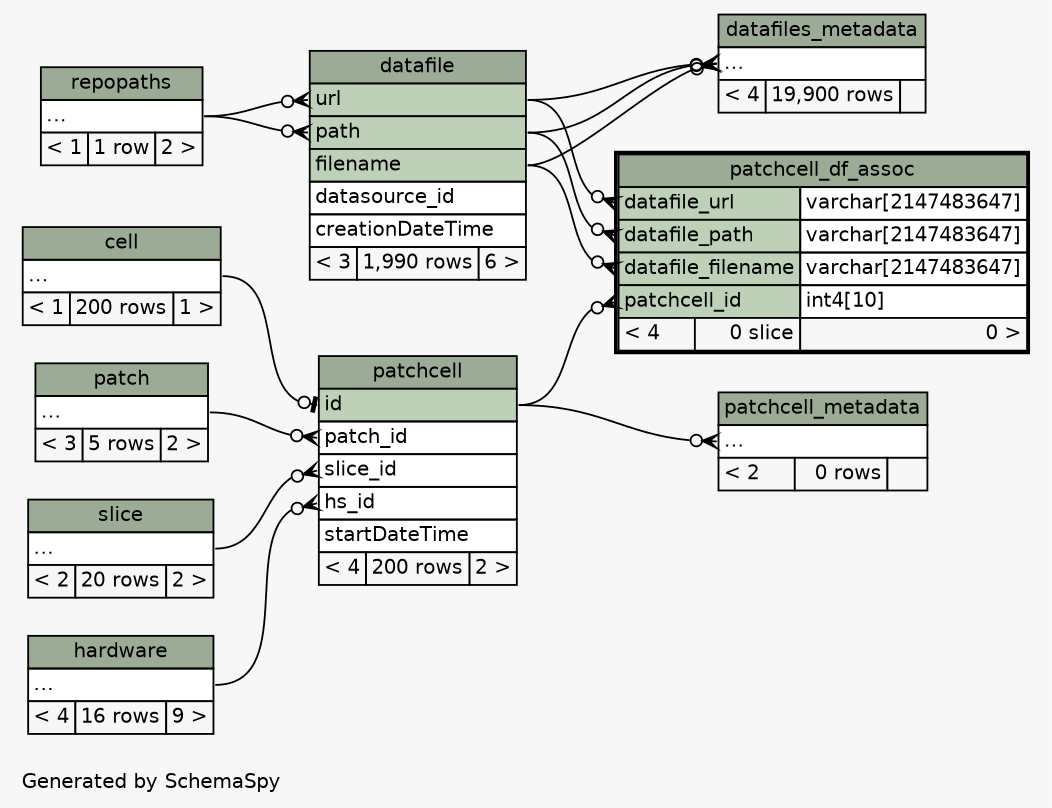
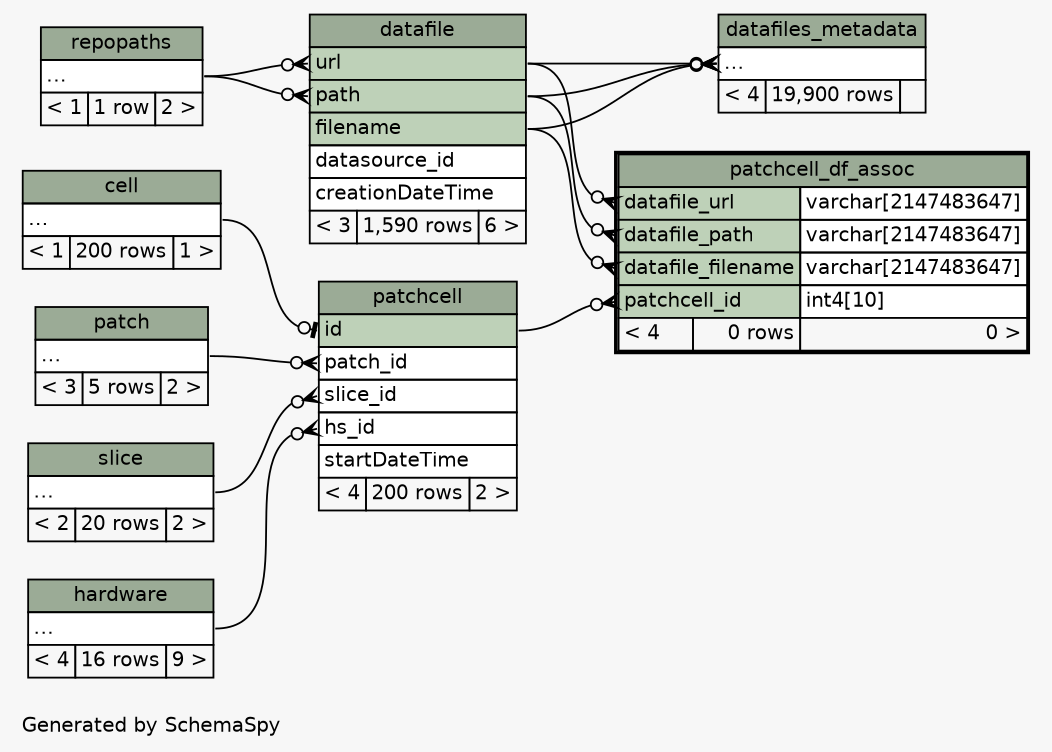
(418, 263) -> (418, 226)
(762, 333) -> (761, 333)
(822, 441) -> none
